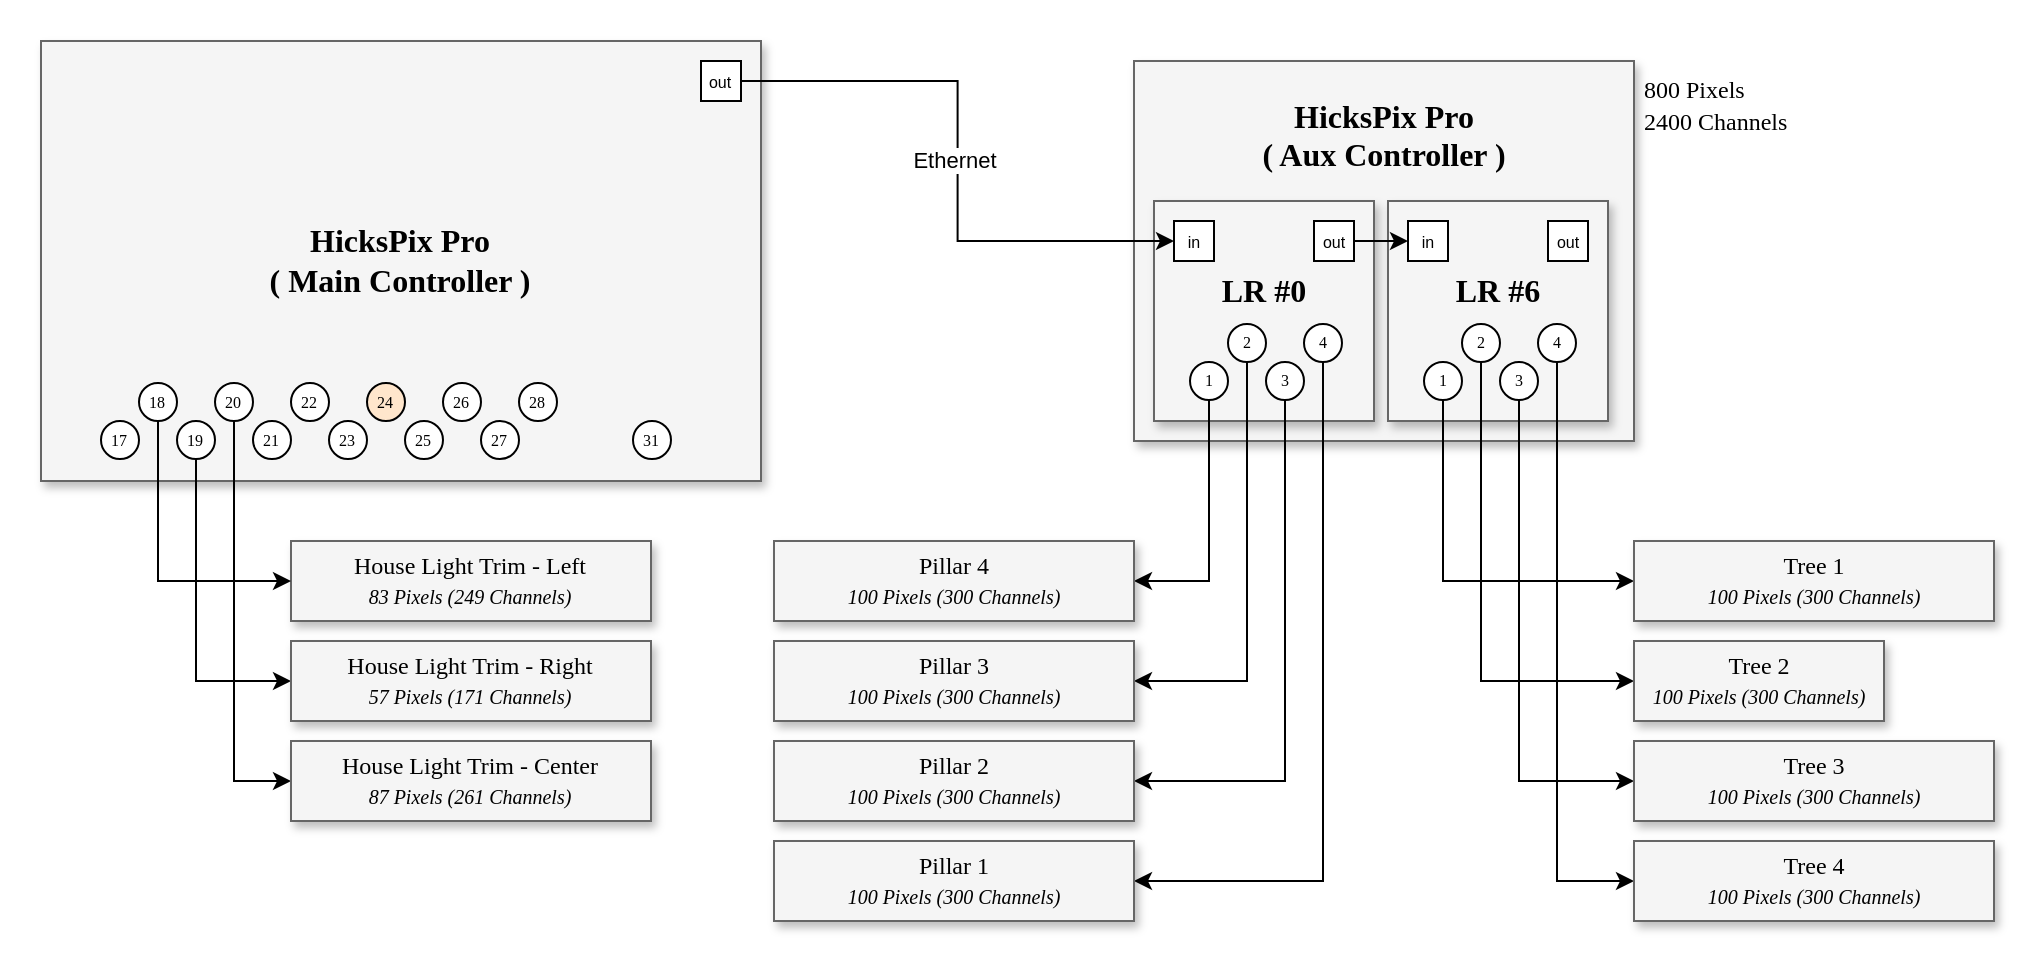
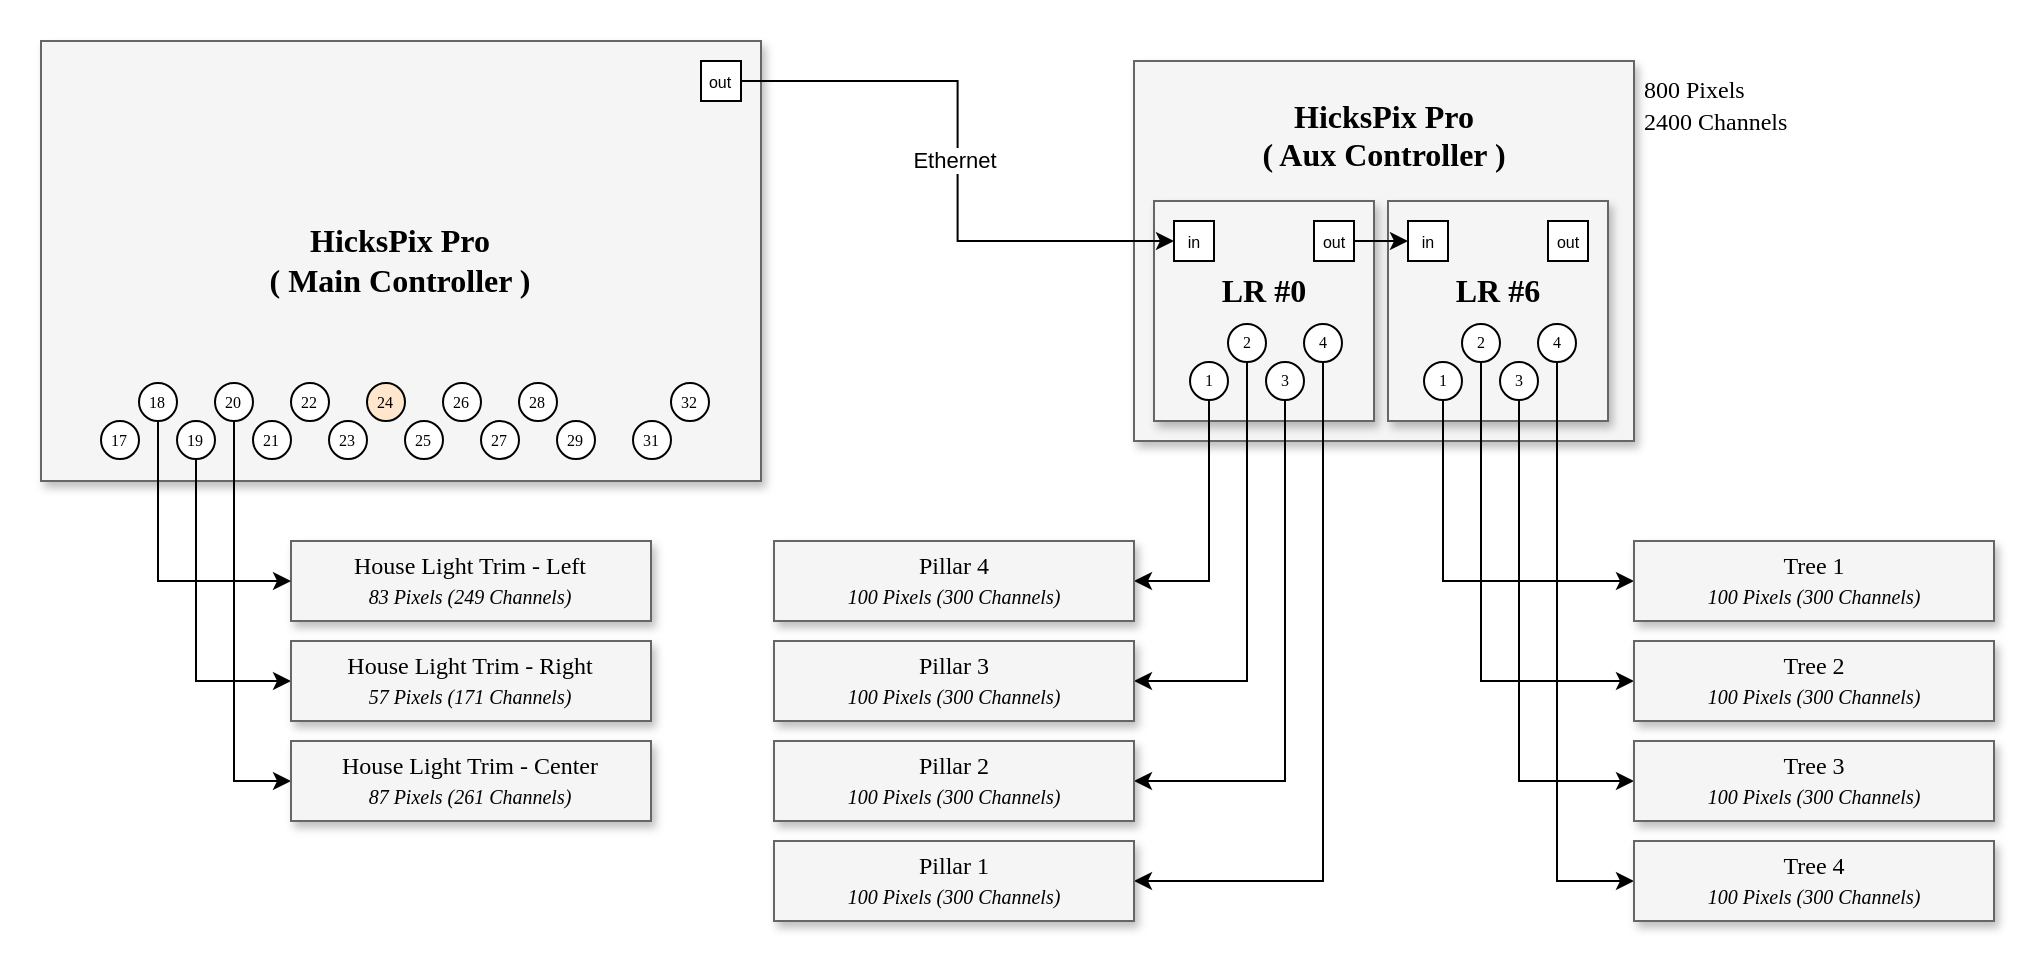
none -> (690, 402)
none -> (576, 440)
(1759, 681) -> (1814, 681)
